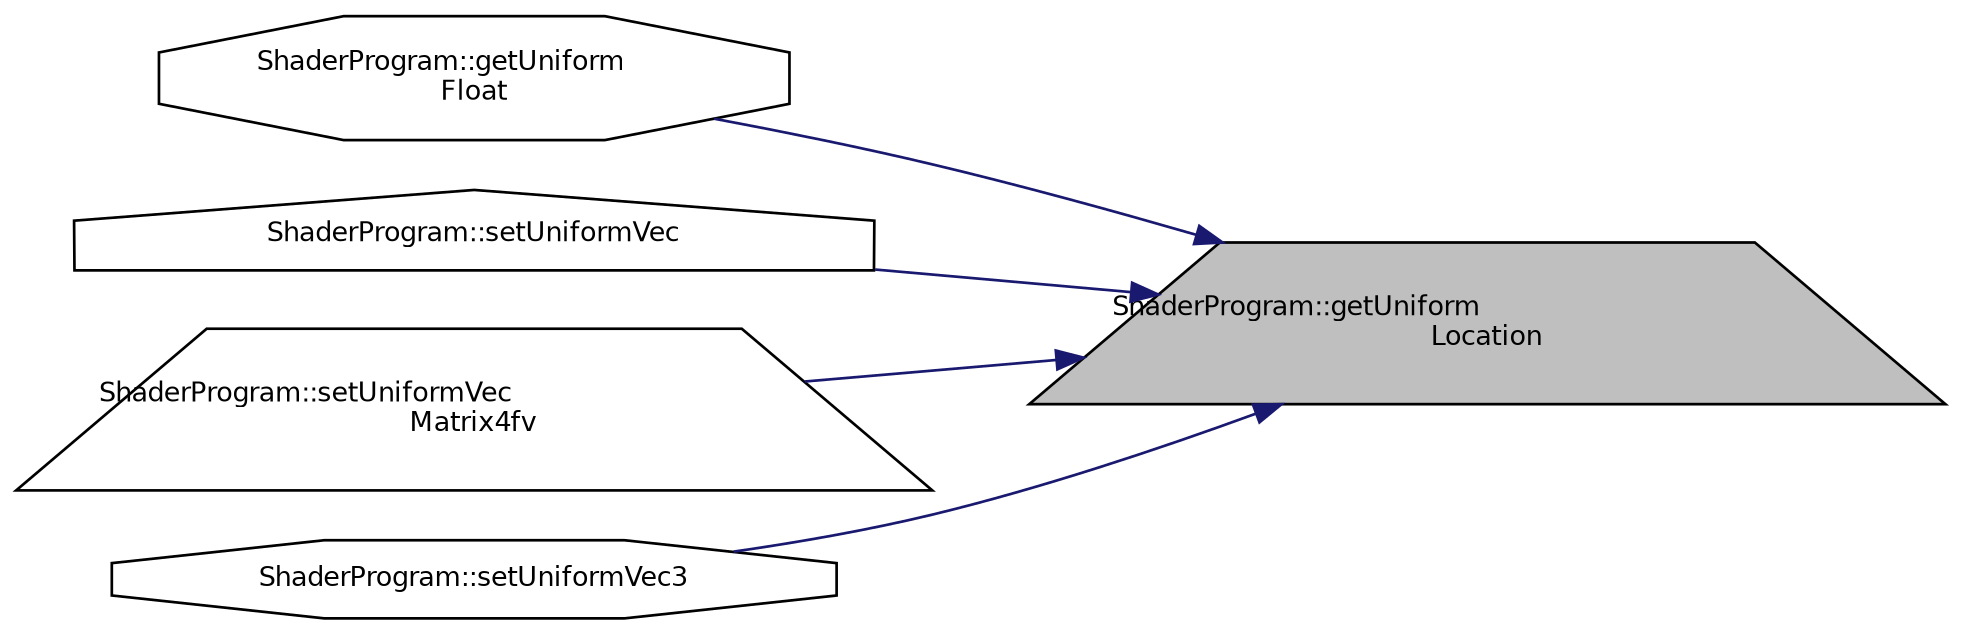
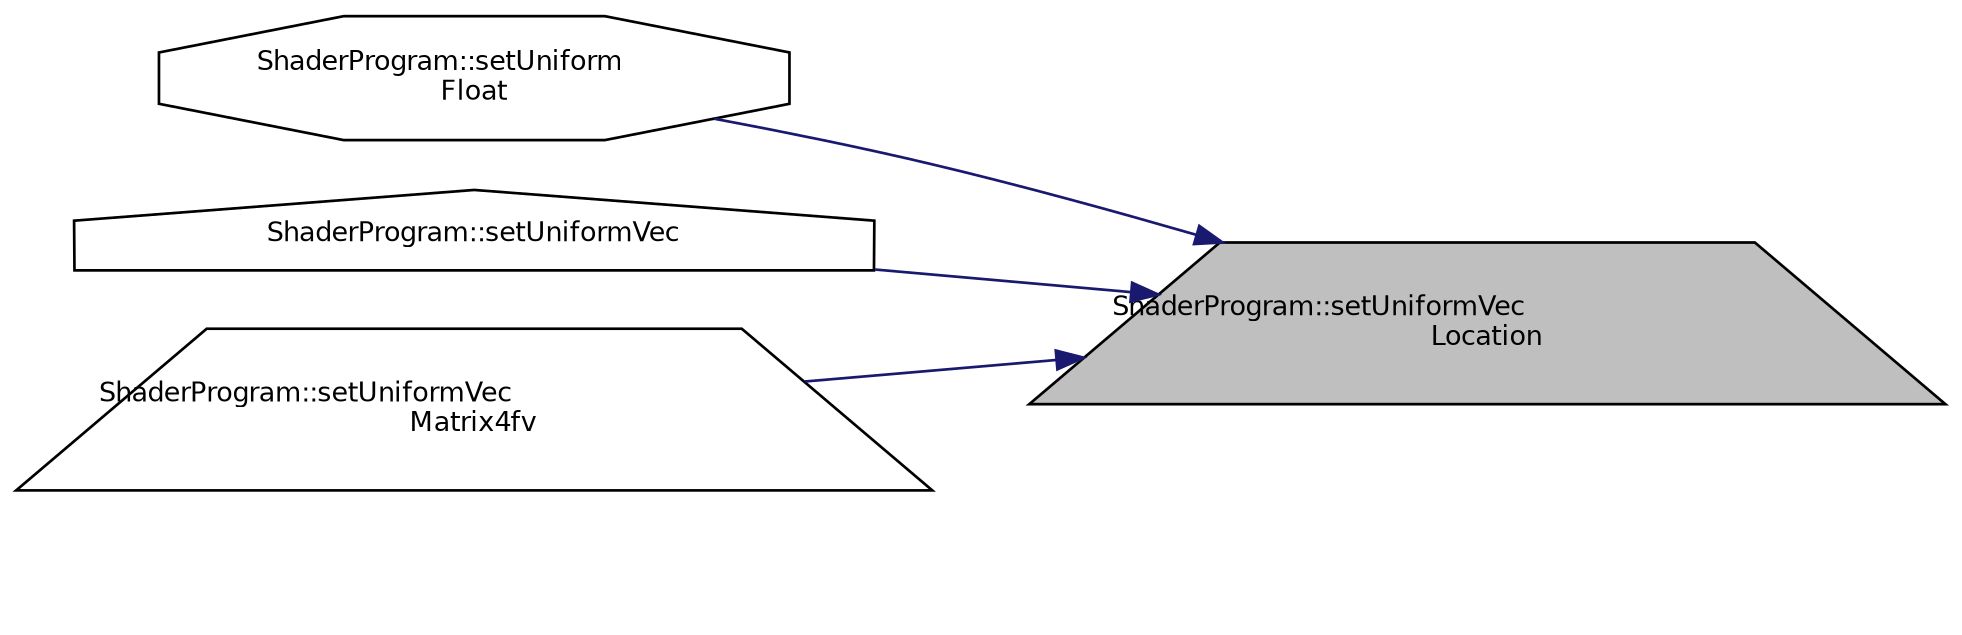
(474, 78) -> (474, 78)
(1487, 323) -> (1487, 323)
(474, 579) -> none
